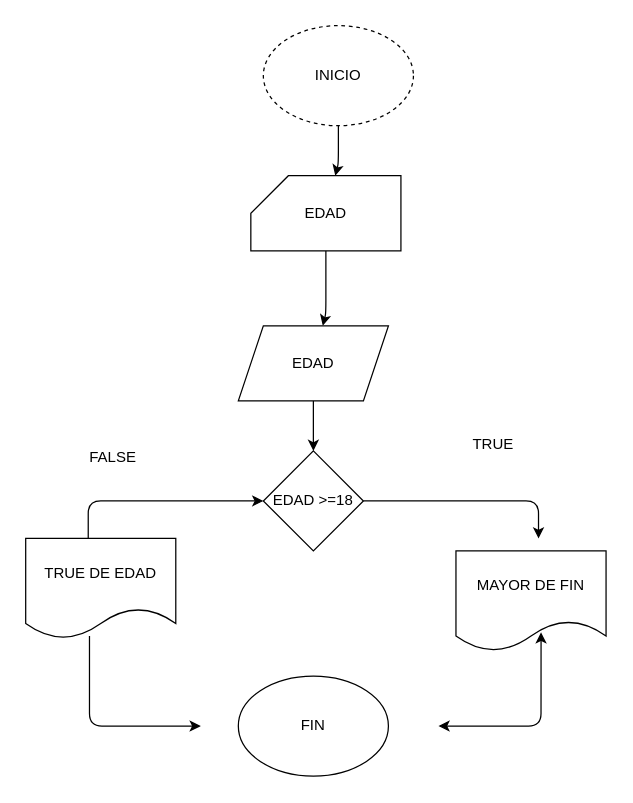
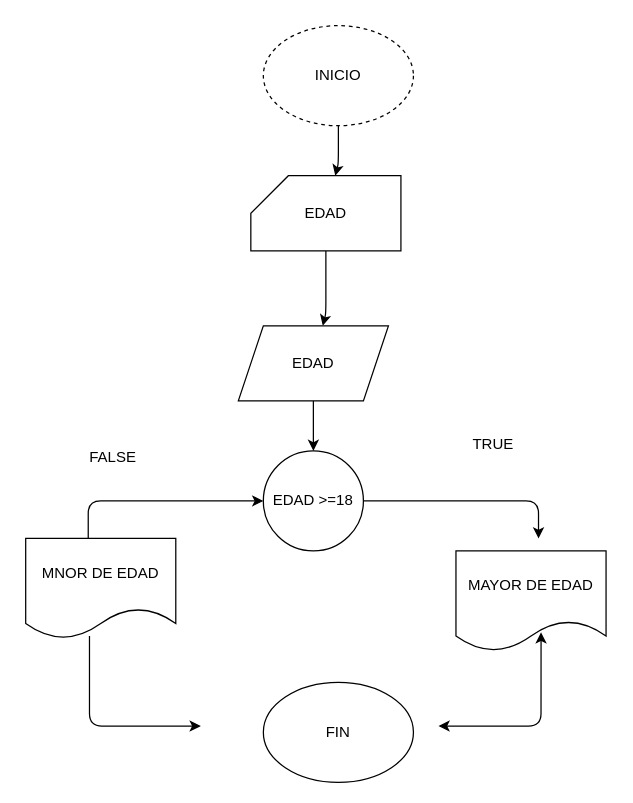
(313, 501) -> (313, 501)
(101, 573) -> (101, 573)
(531, 586) -> (531, 586)
(313, 726) -> (338, 732)
